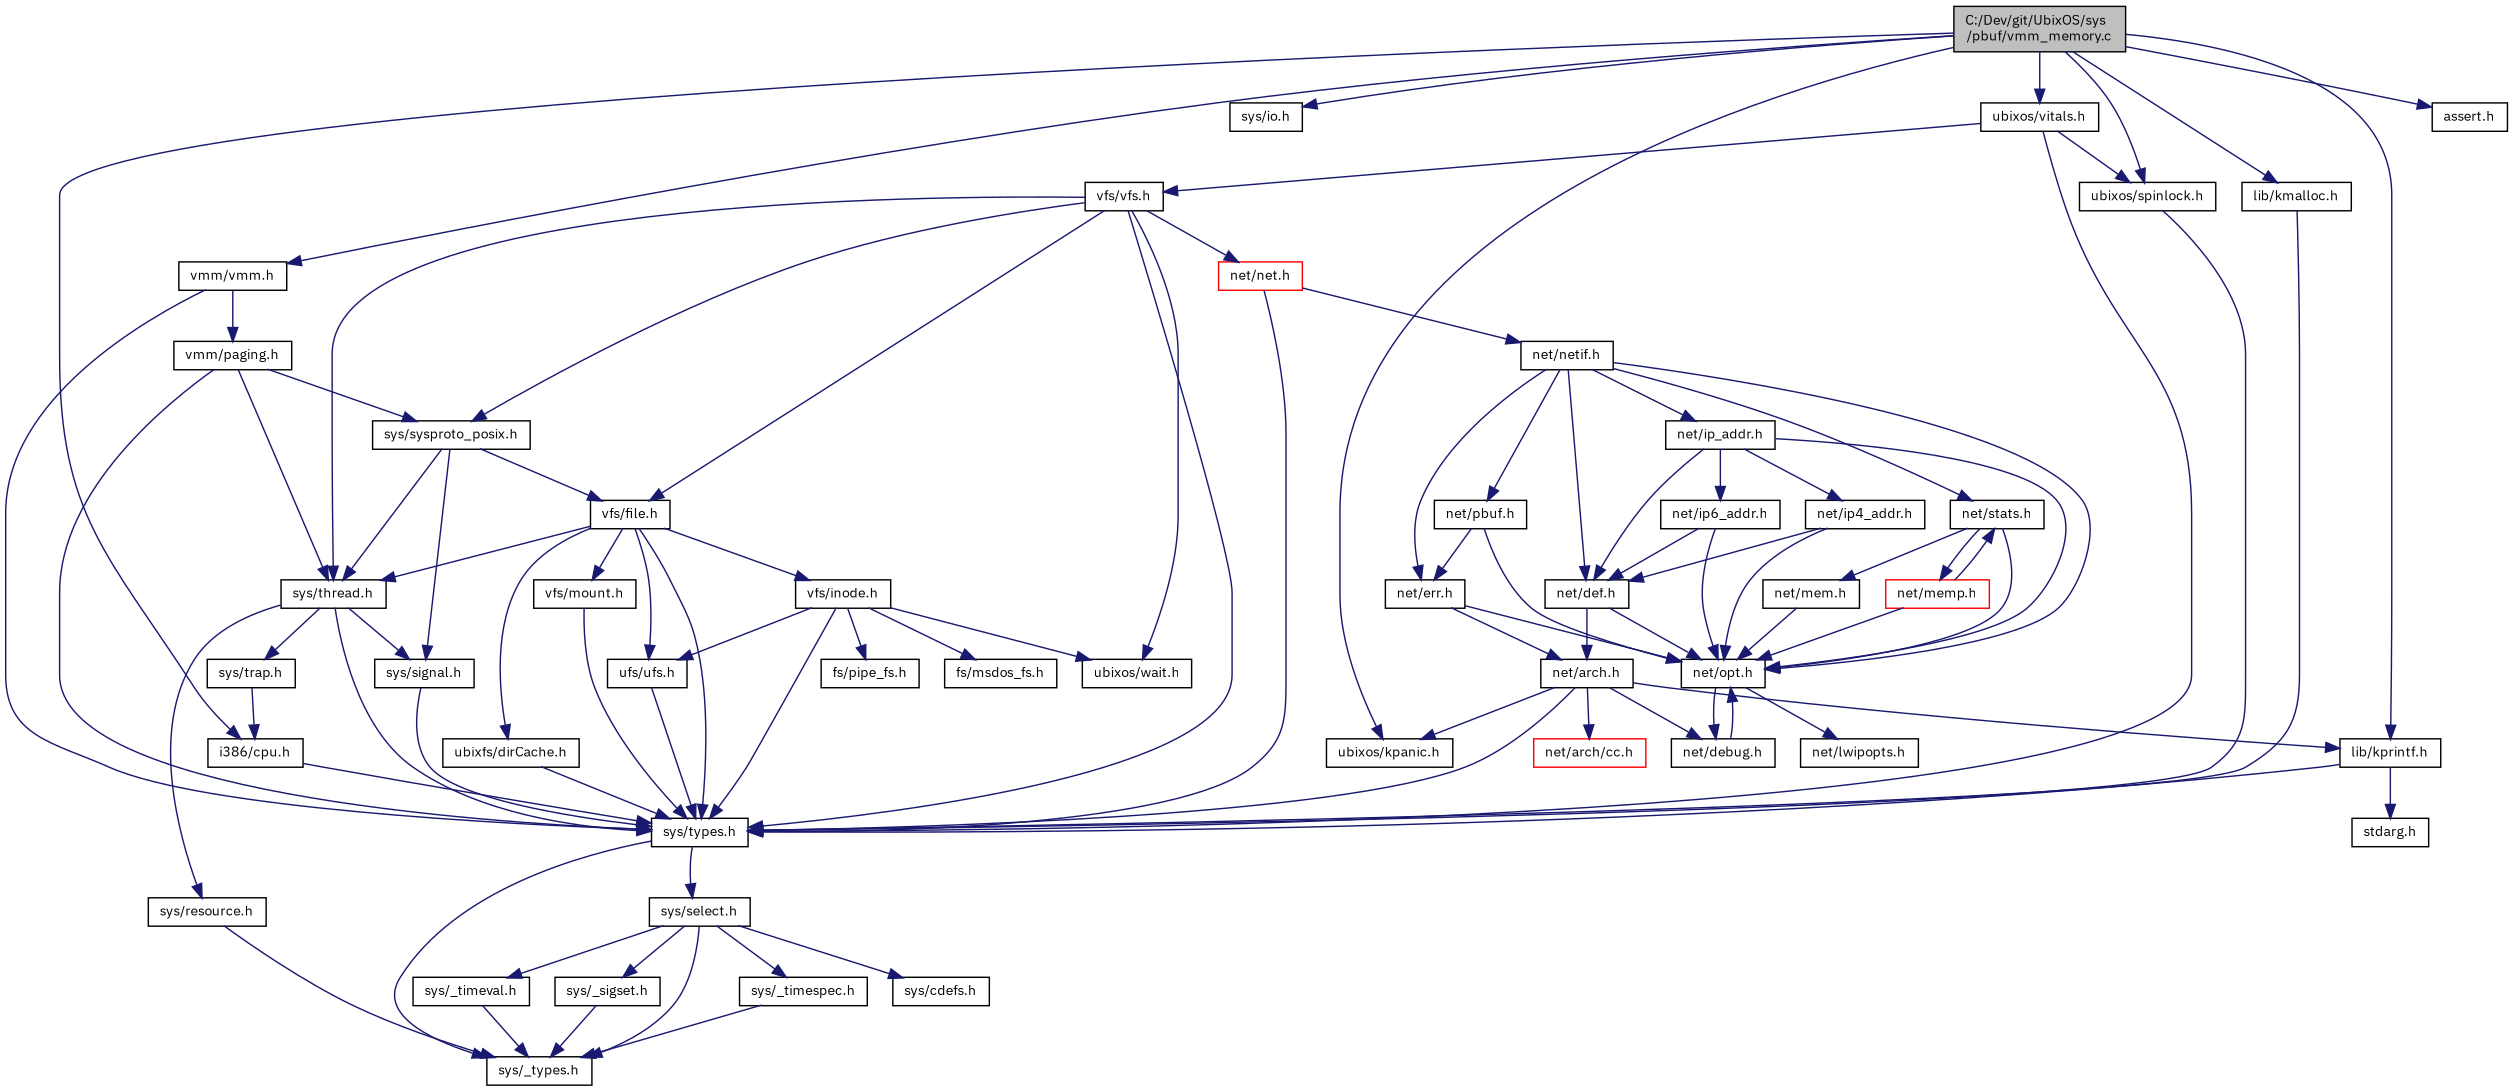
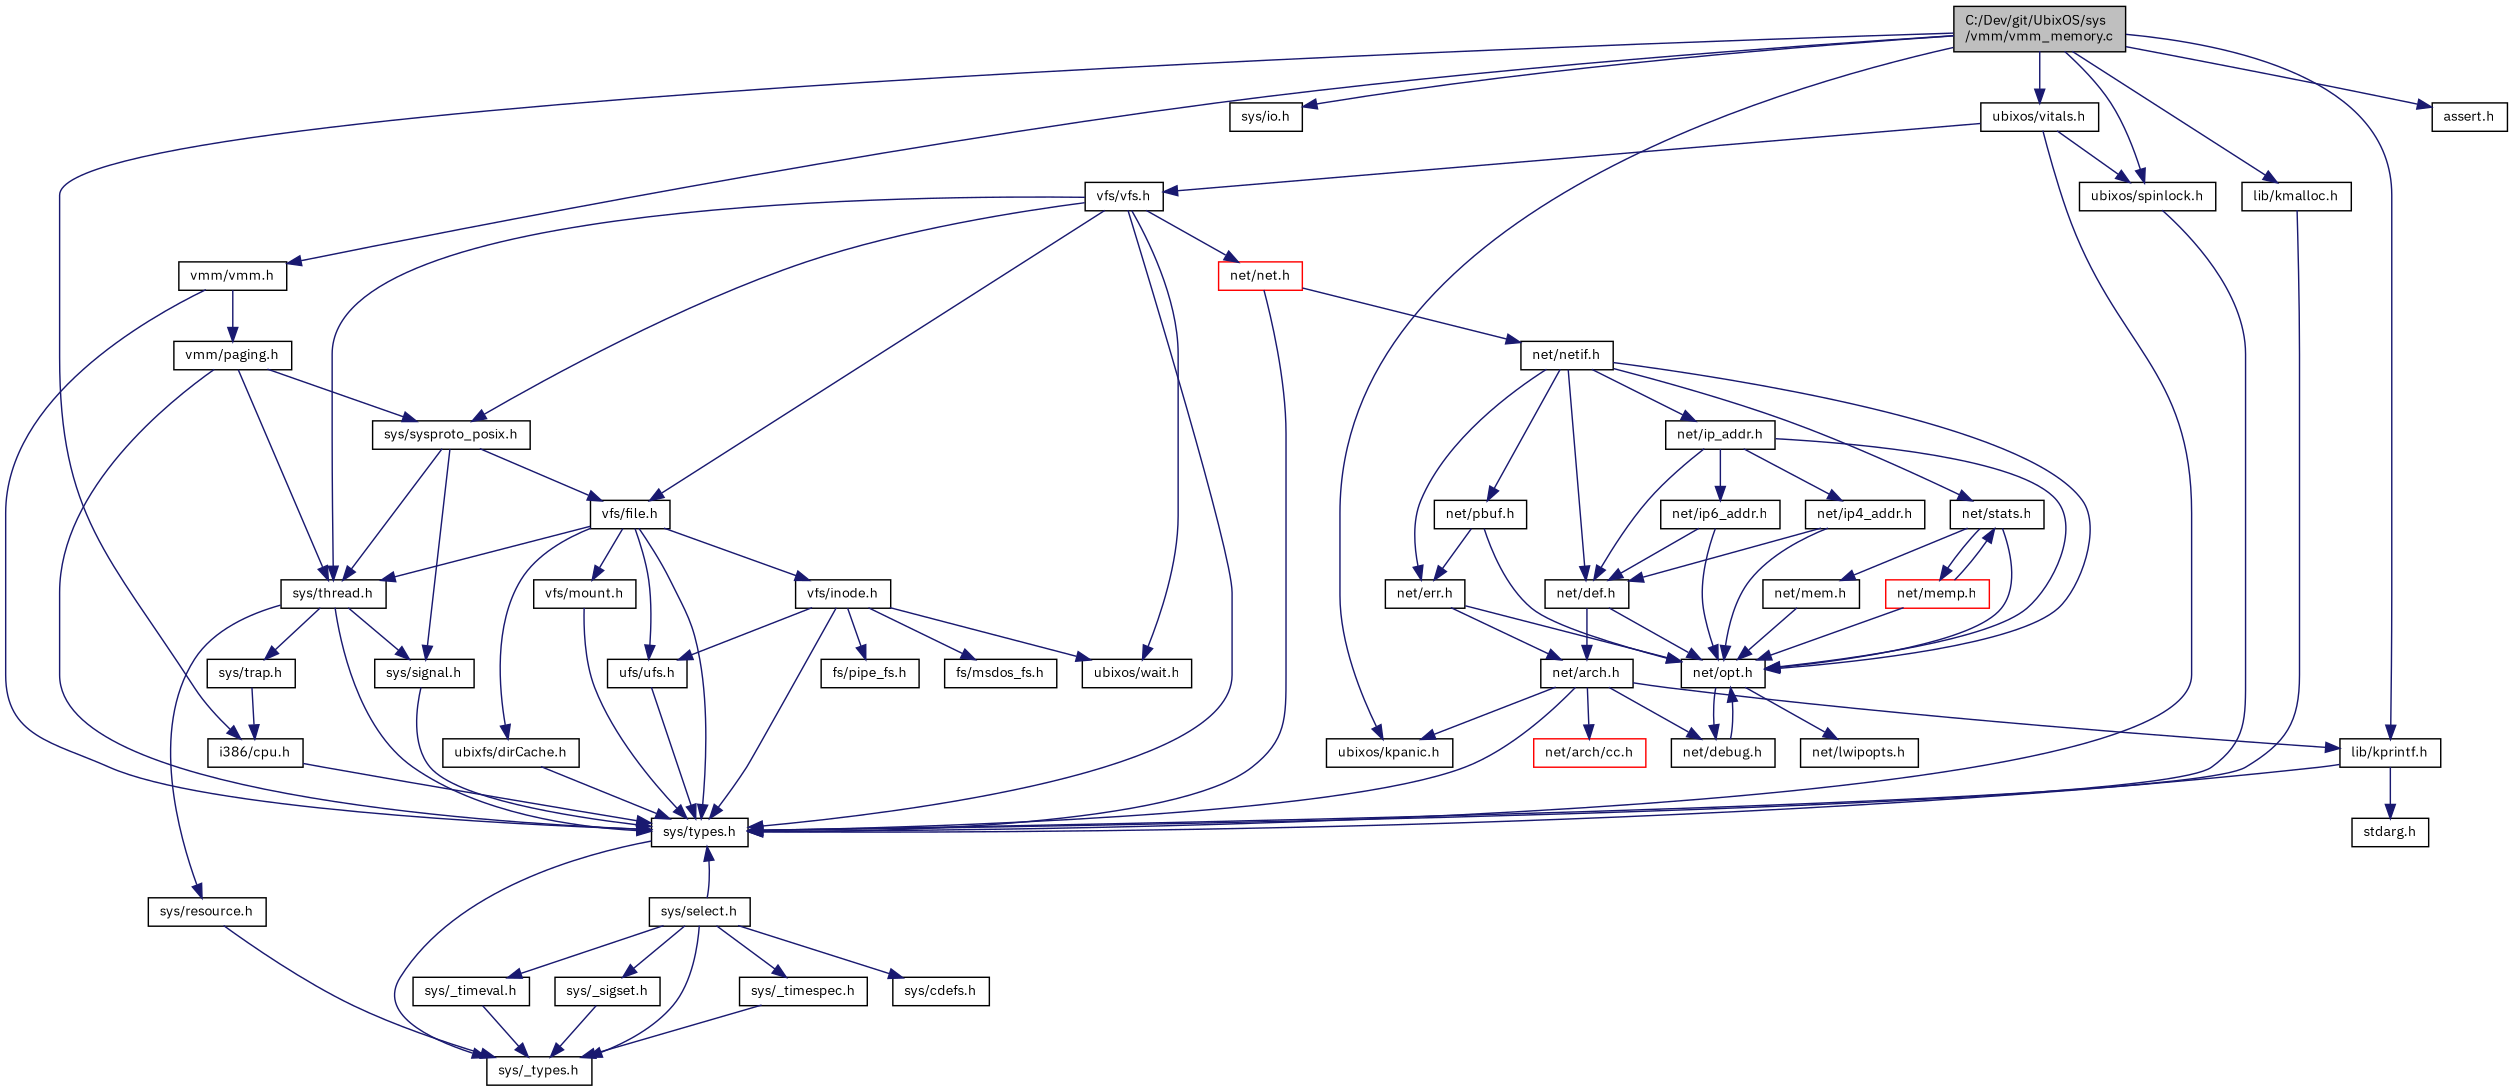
(2040, 29) -> (2040, 29)
(690, 865) -> (709, 880)
